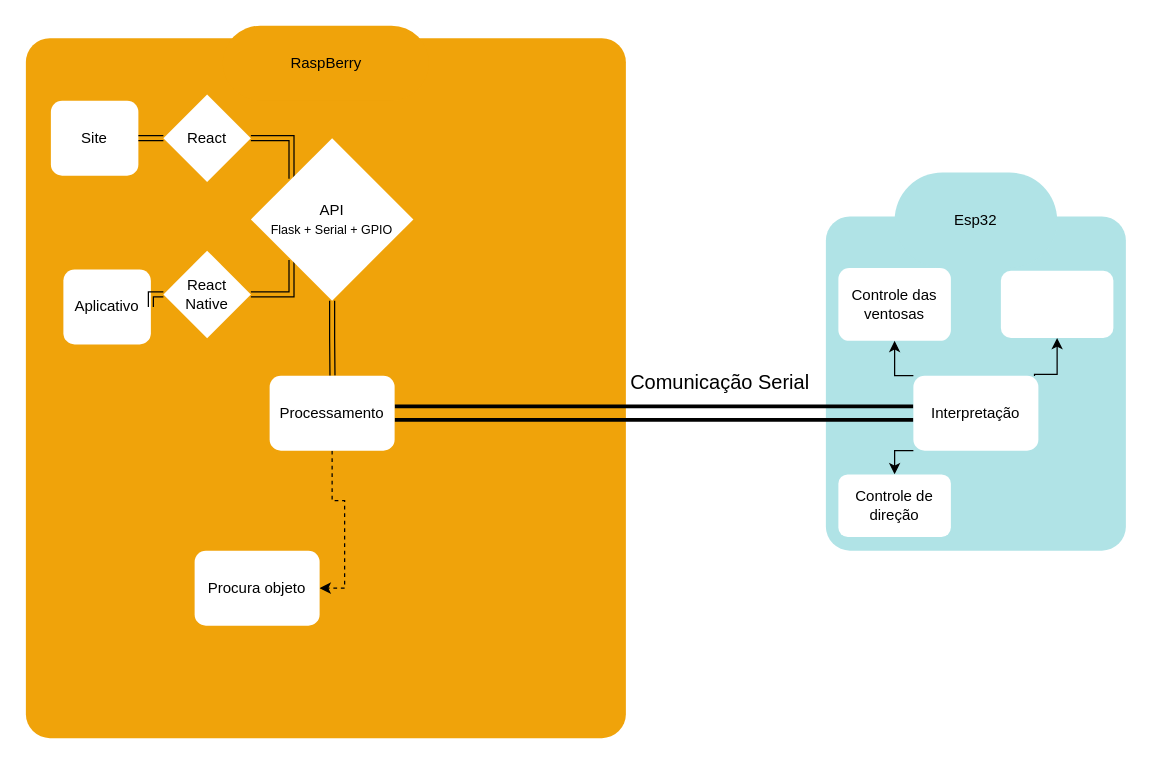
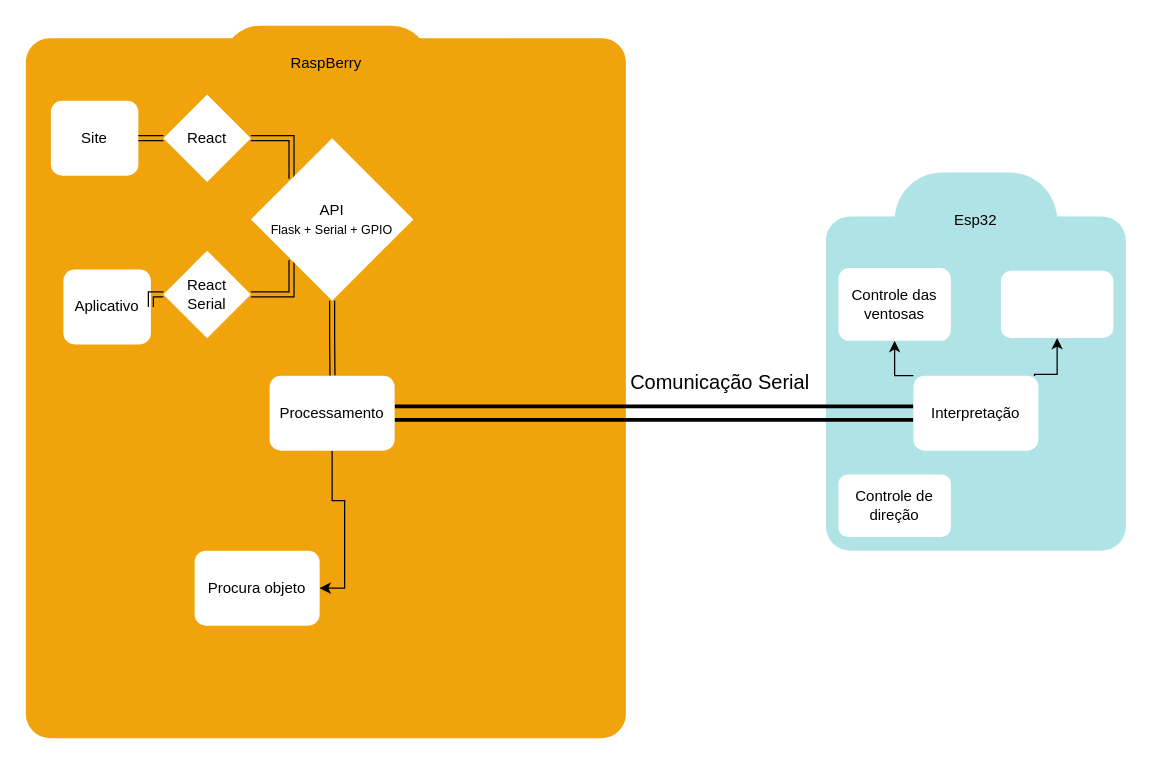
(207, 294) -> (207, 294)
(896, 451) -> none
(344, 522) -> (344, 522)
